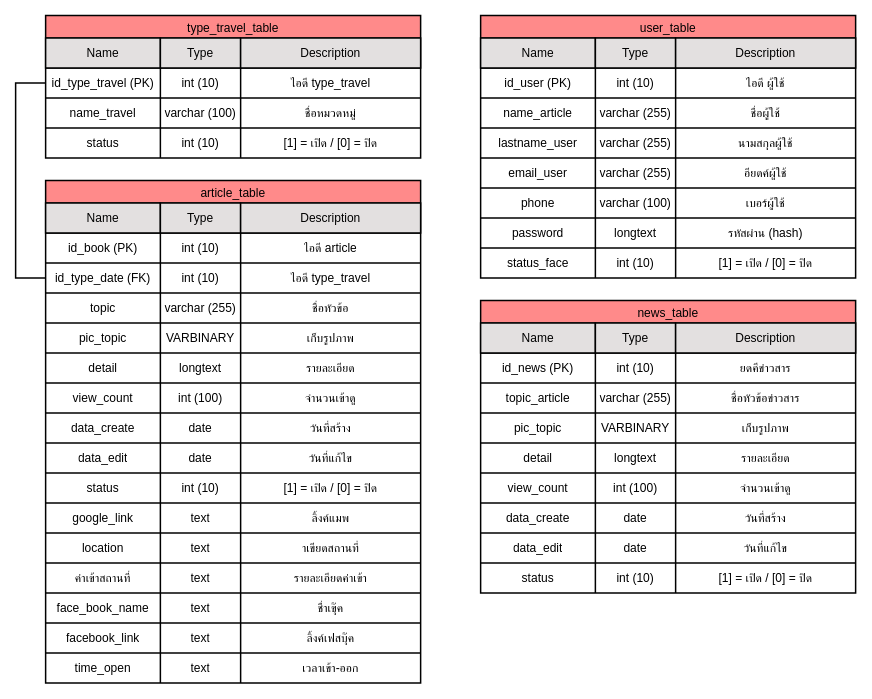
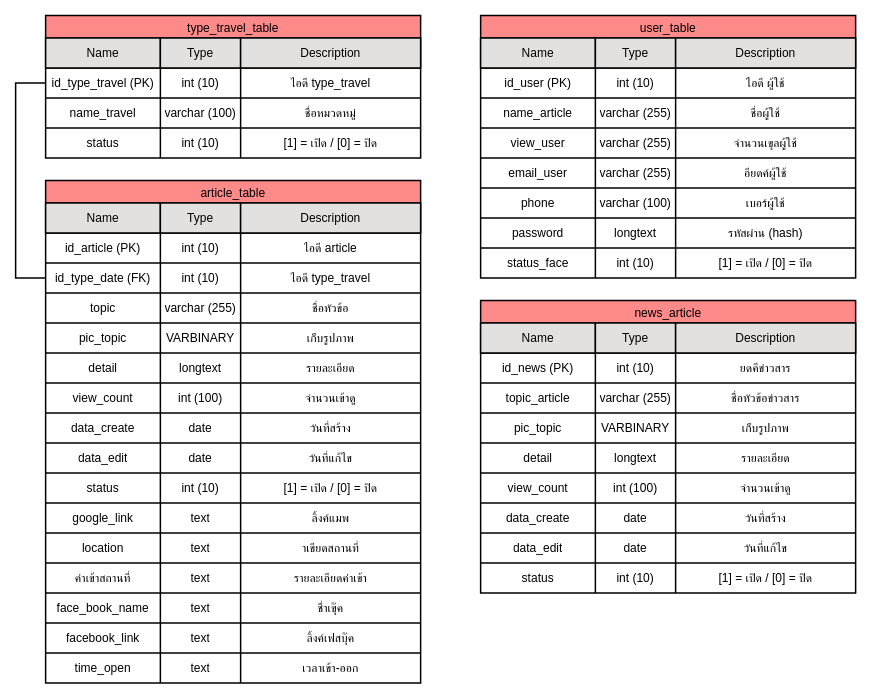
(538, 143) -> (538, 143)
(765, 143) -> (765, 143)
(103, 248) -> (103, 248)
(668, 313) -> (668, 313)
